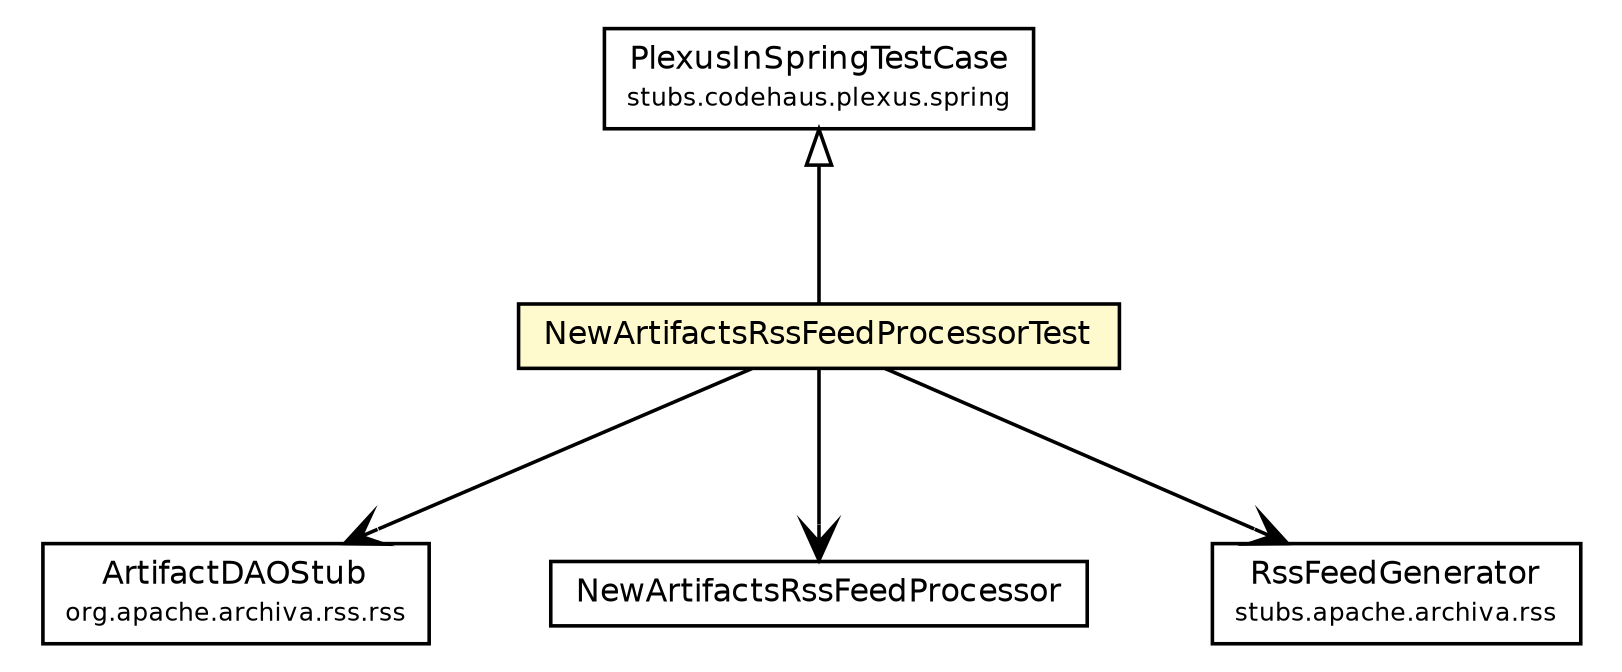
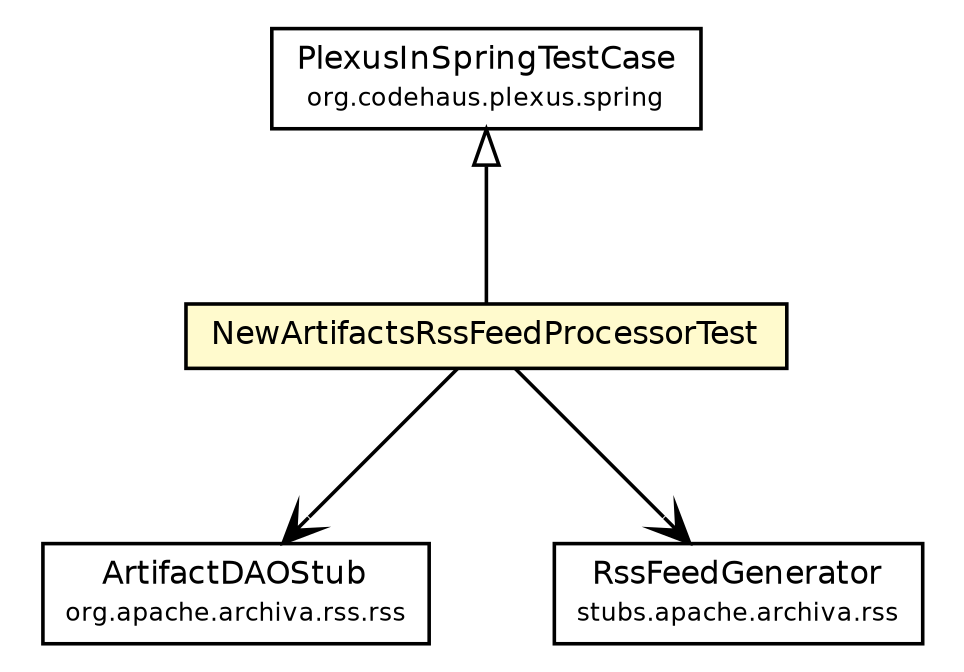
(819, 98) -> (486, 98)
(819, 594) -> none
